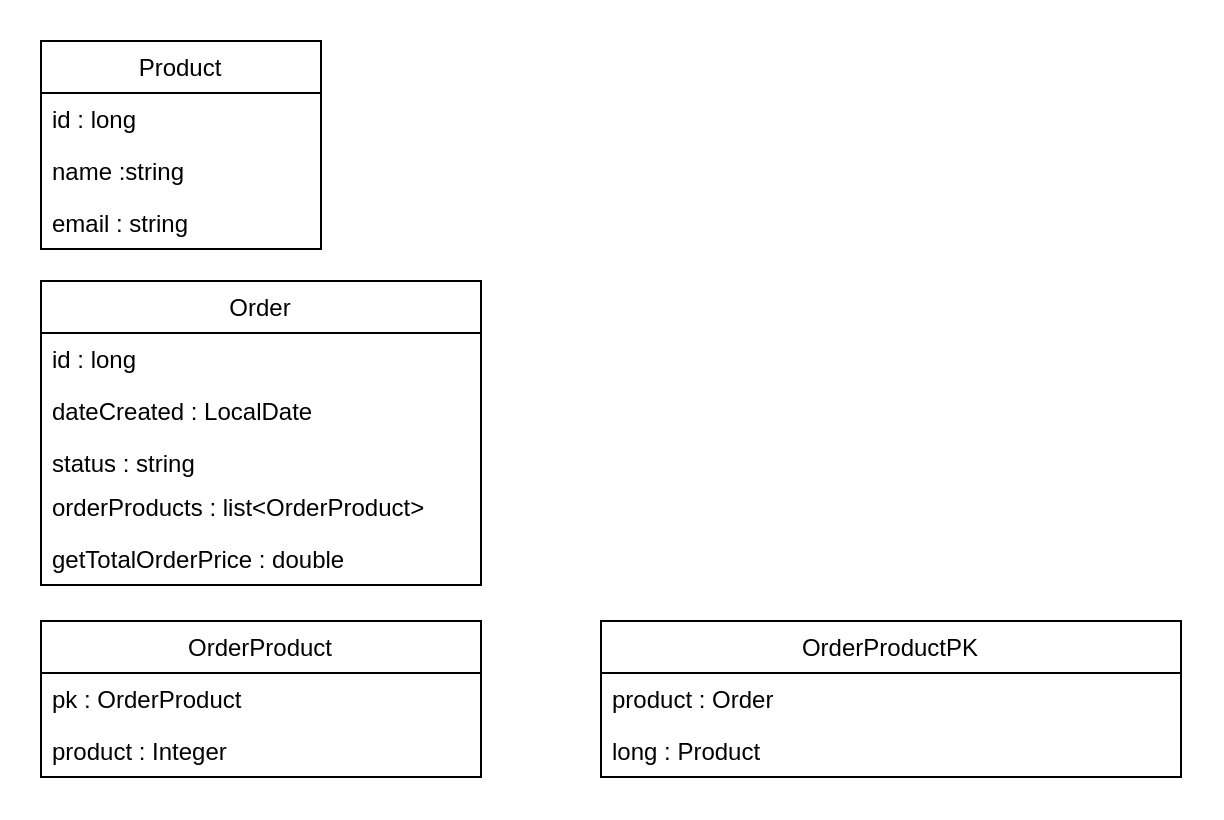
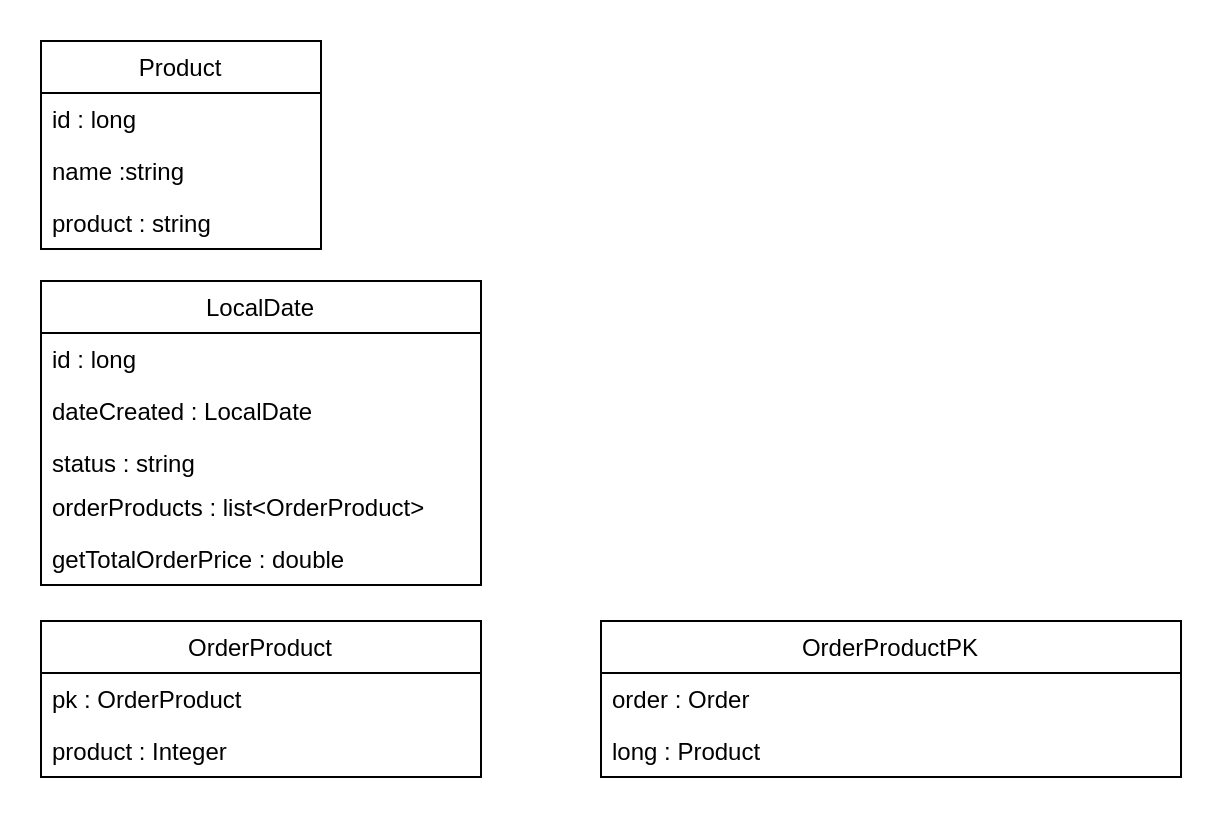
(127, 224) -> (147, 224)
(260, 308) -> (260, 308)
(703, 700) -> (690, 700)
